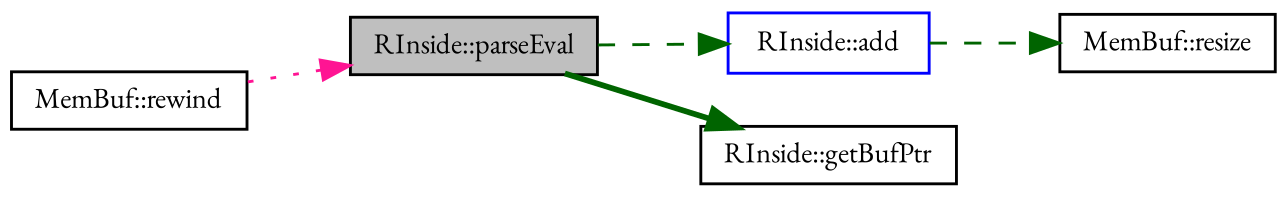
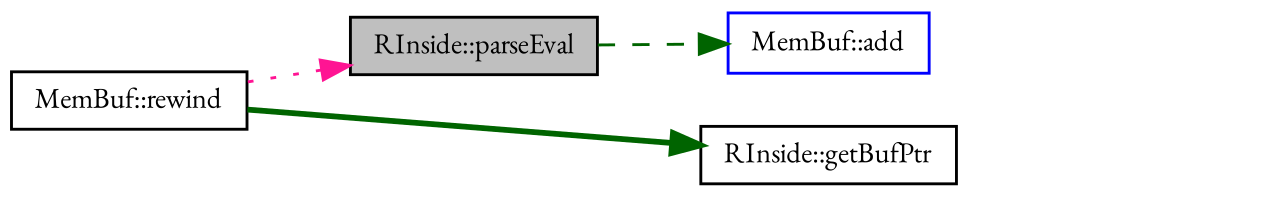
(829, 43) -> (829, 43)
(1168, 43) -> none
(637, 96) -> (460, 126)
